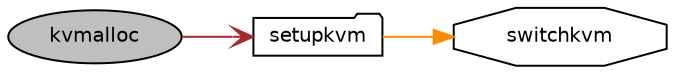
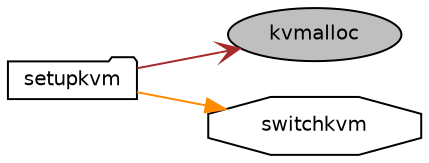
(207, 37) -> (178, 60)
